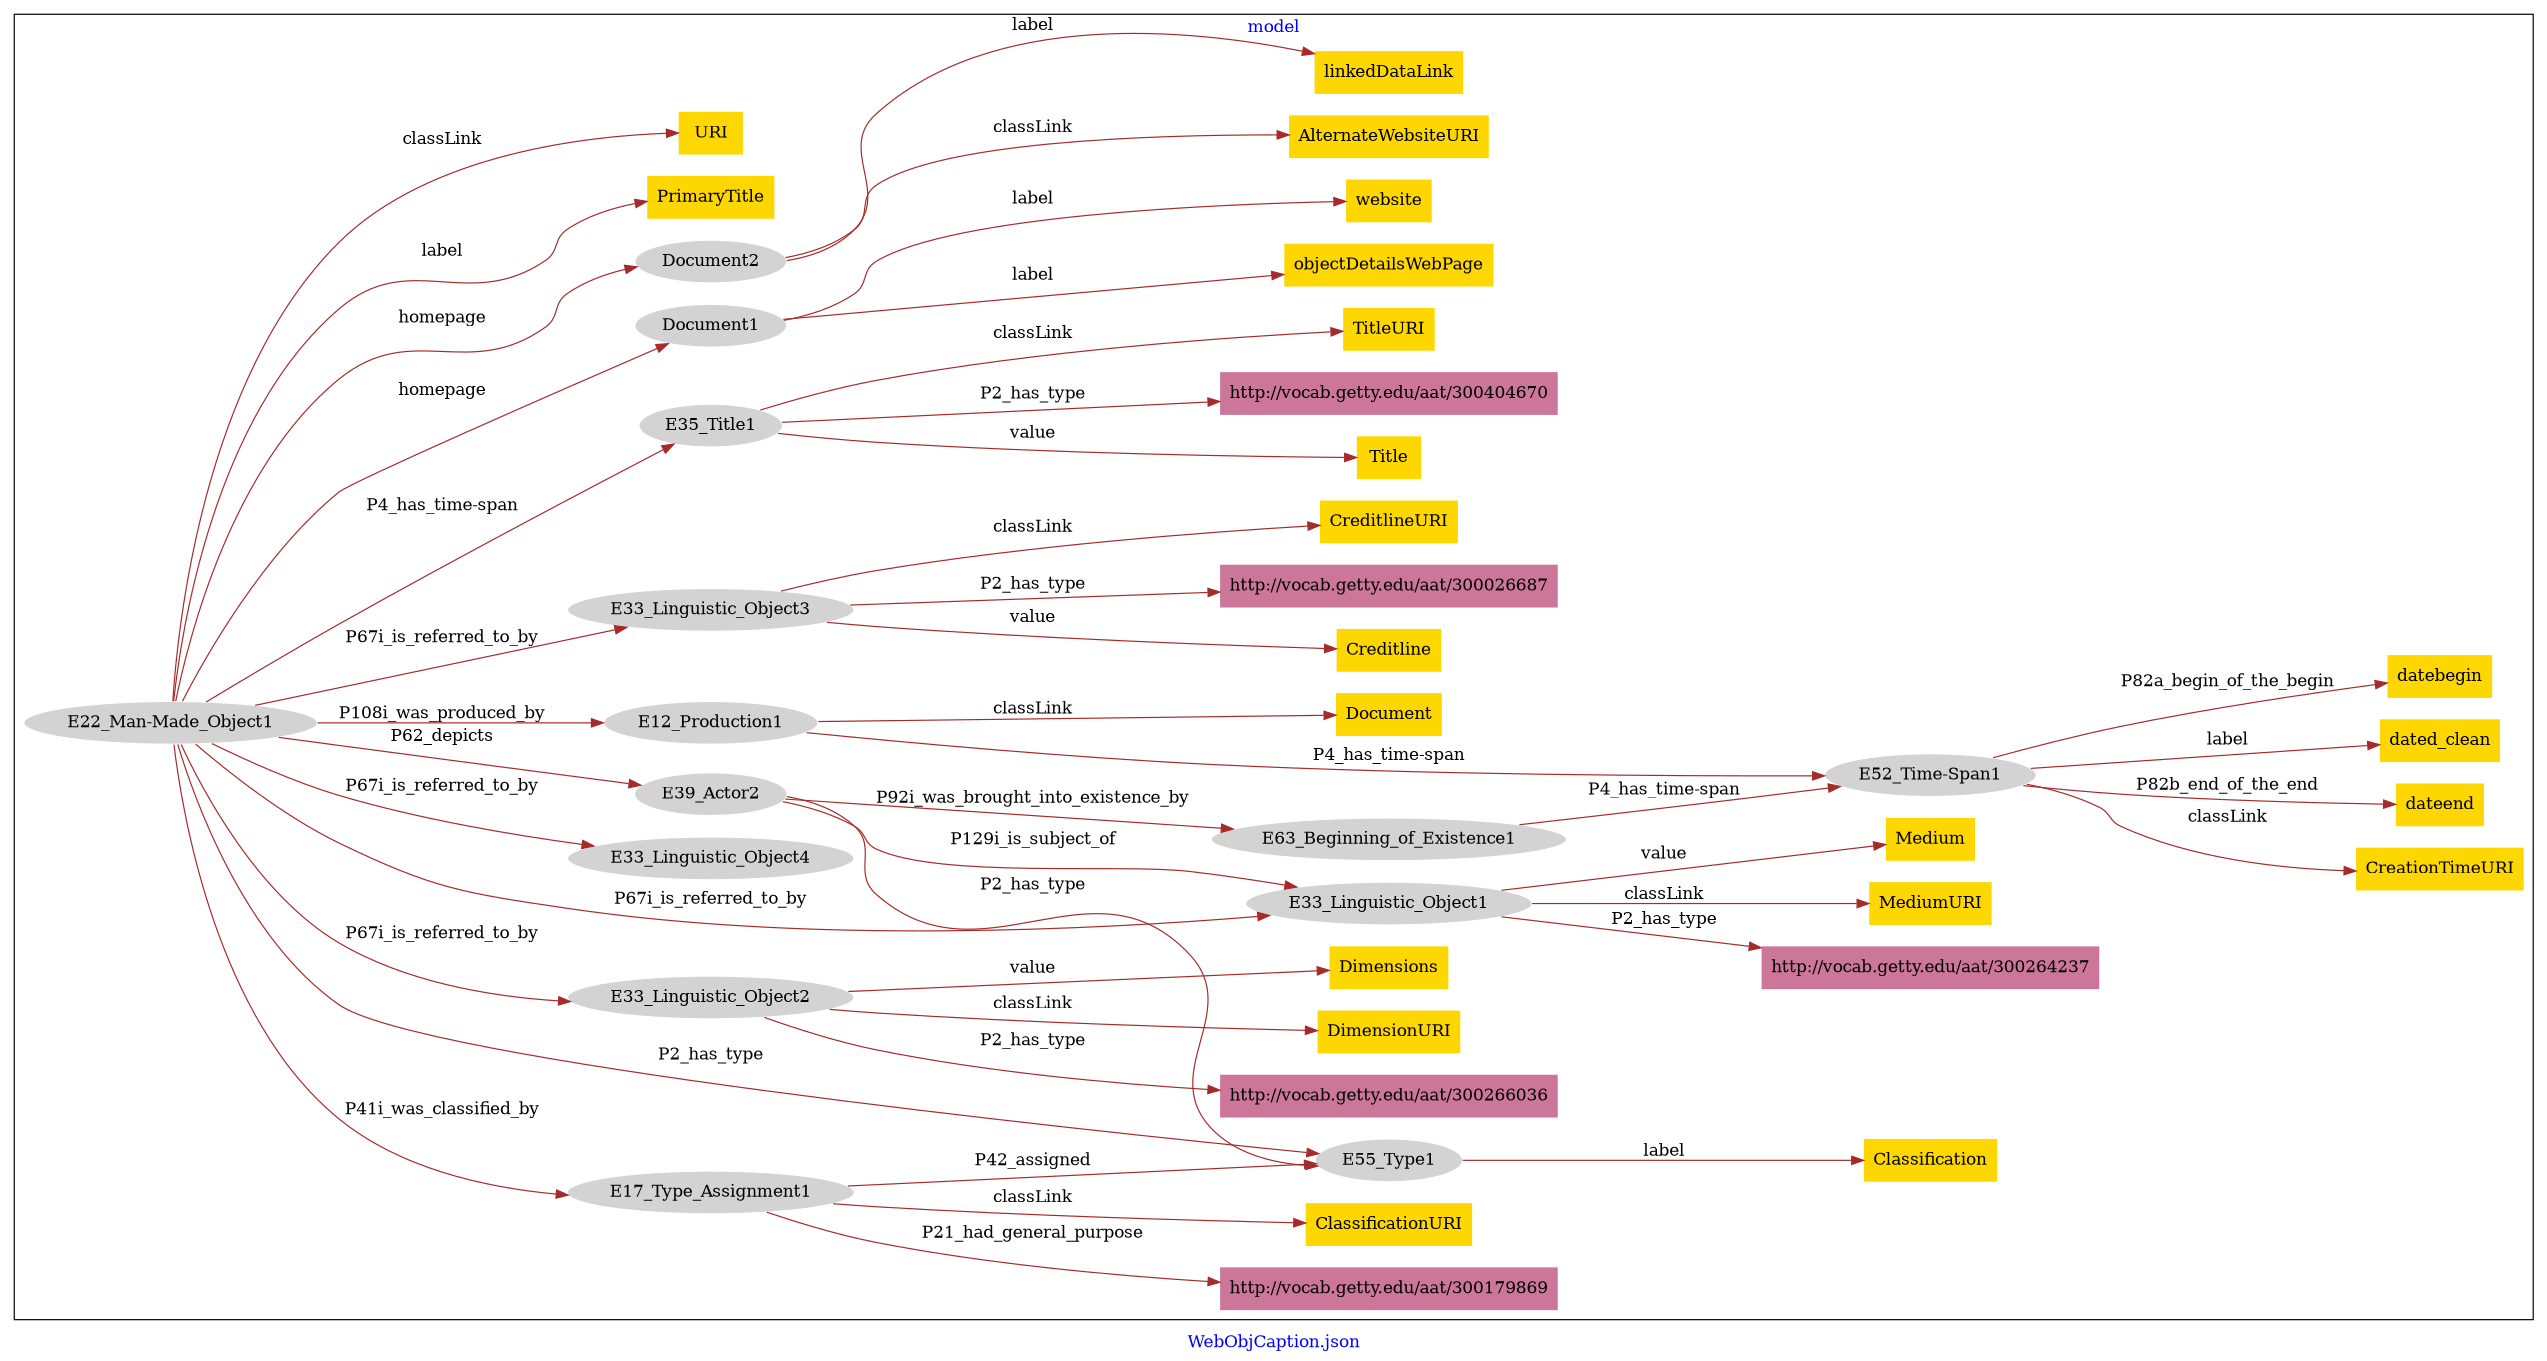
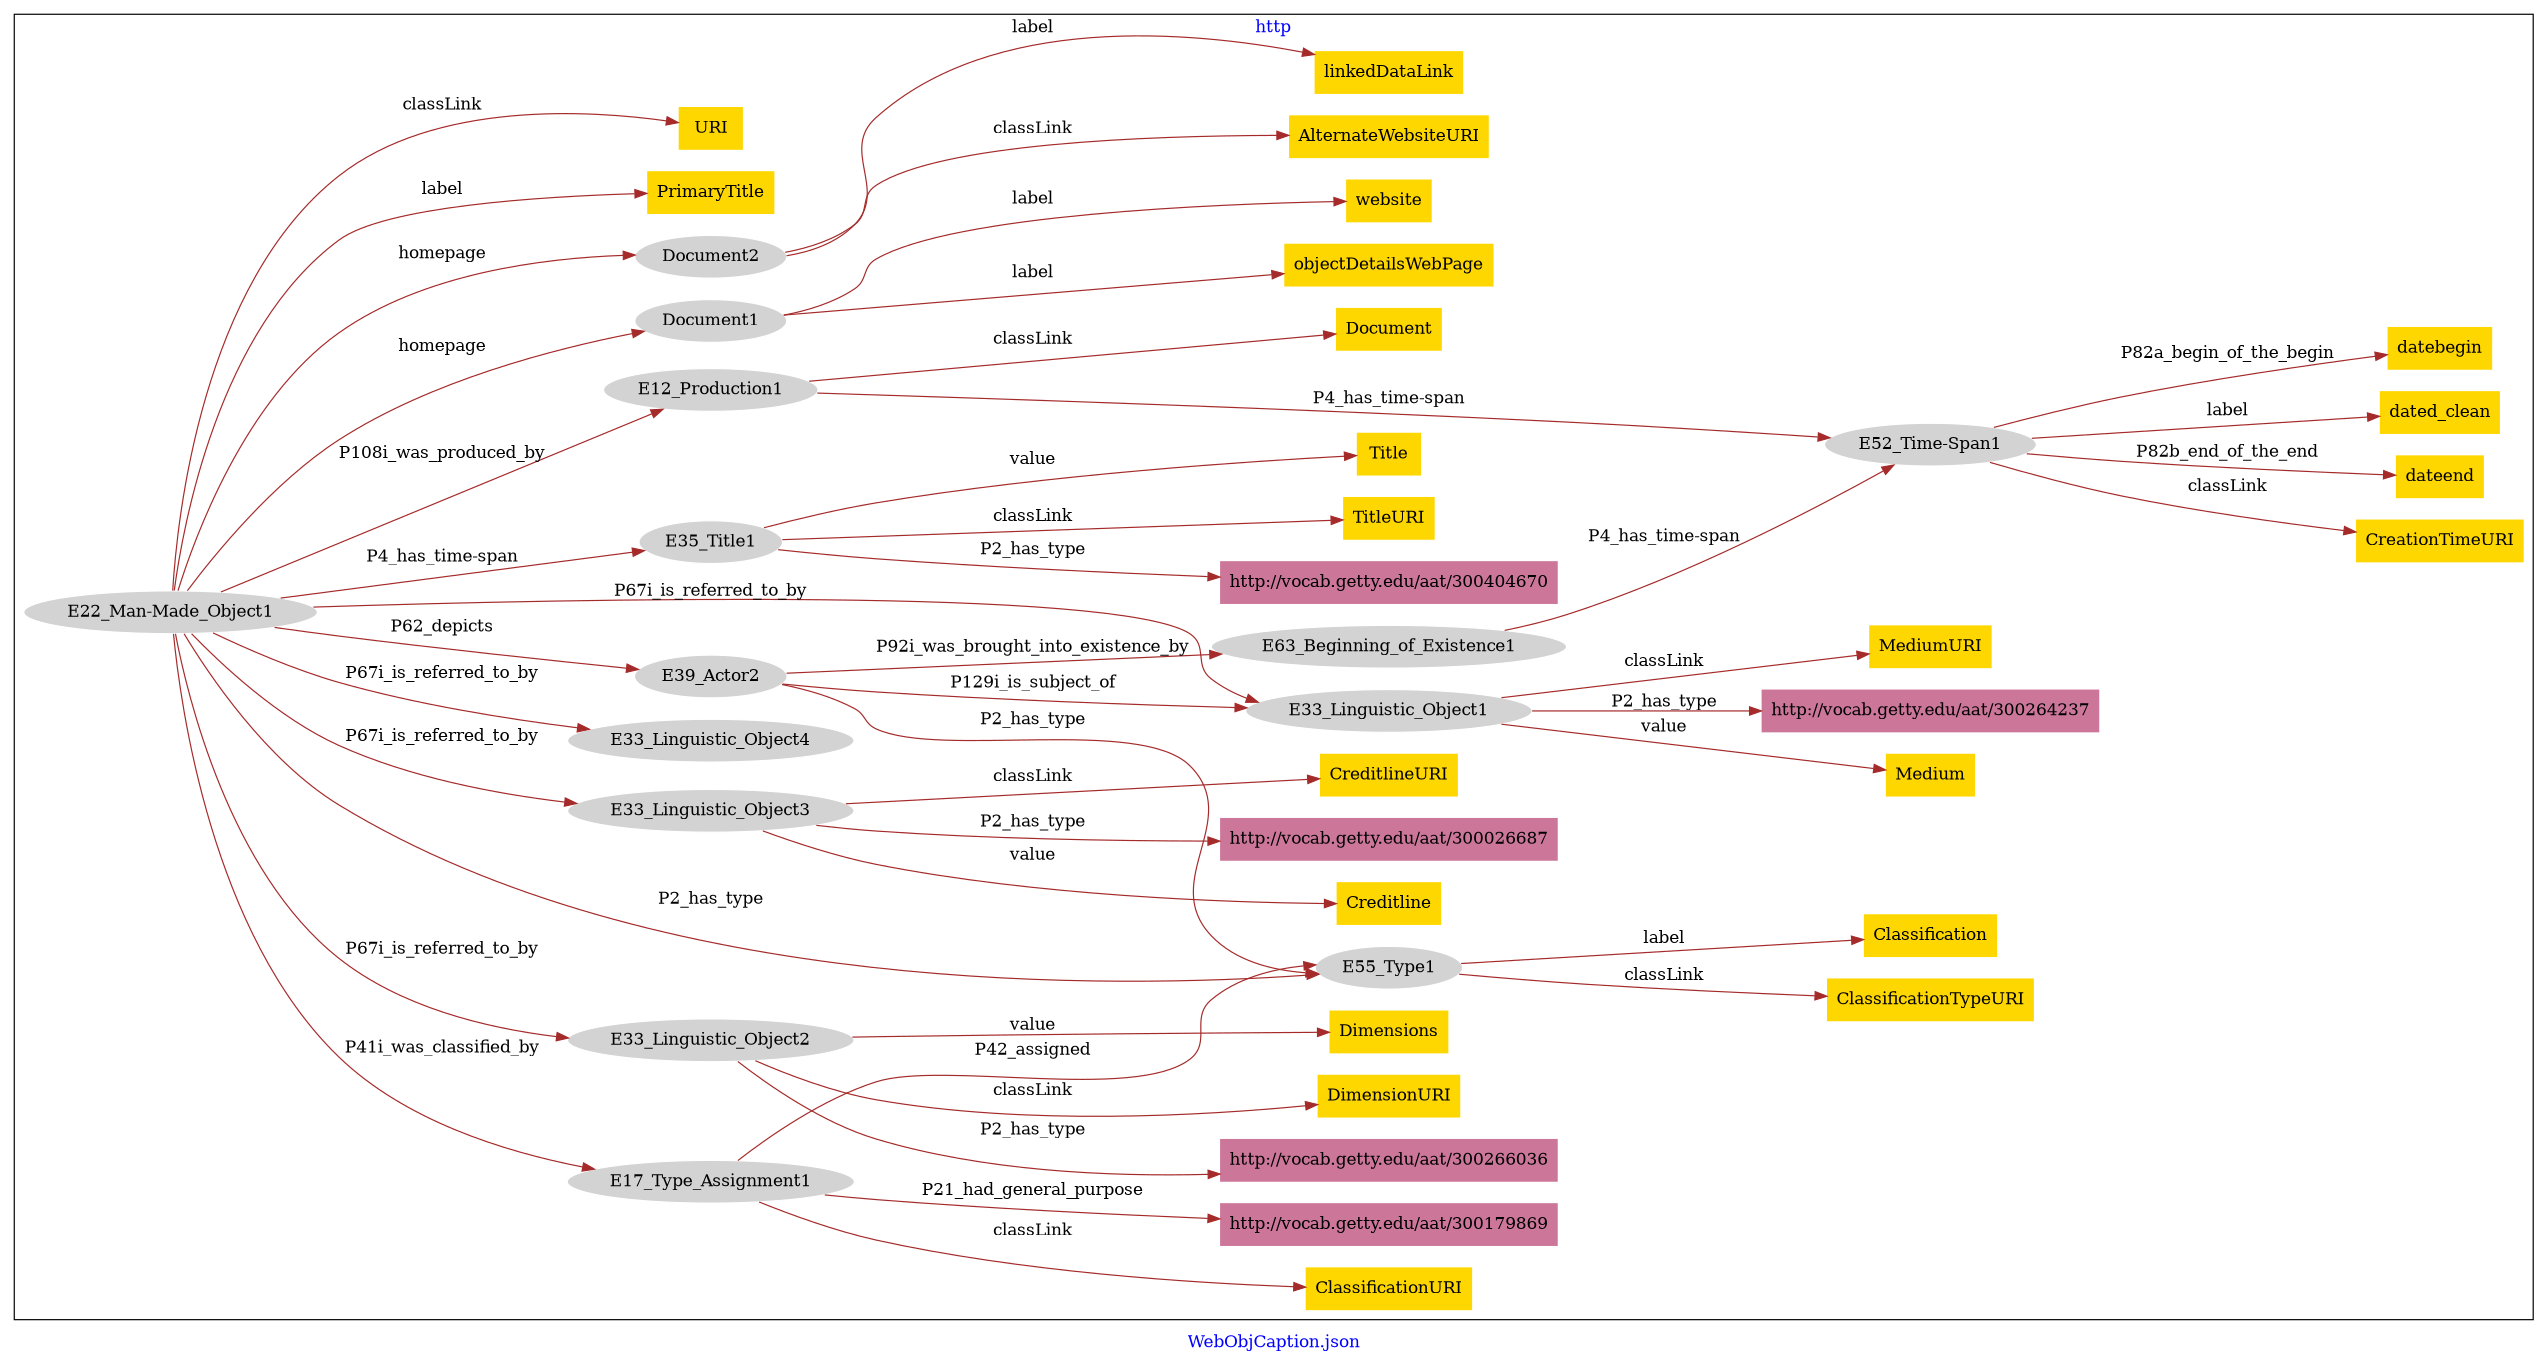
(1274, 28) -> (1274, 28)
none -> (1930, 1000)
